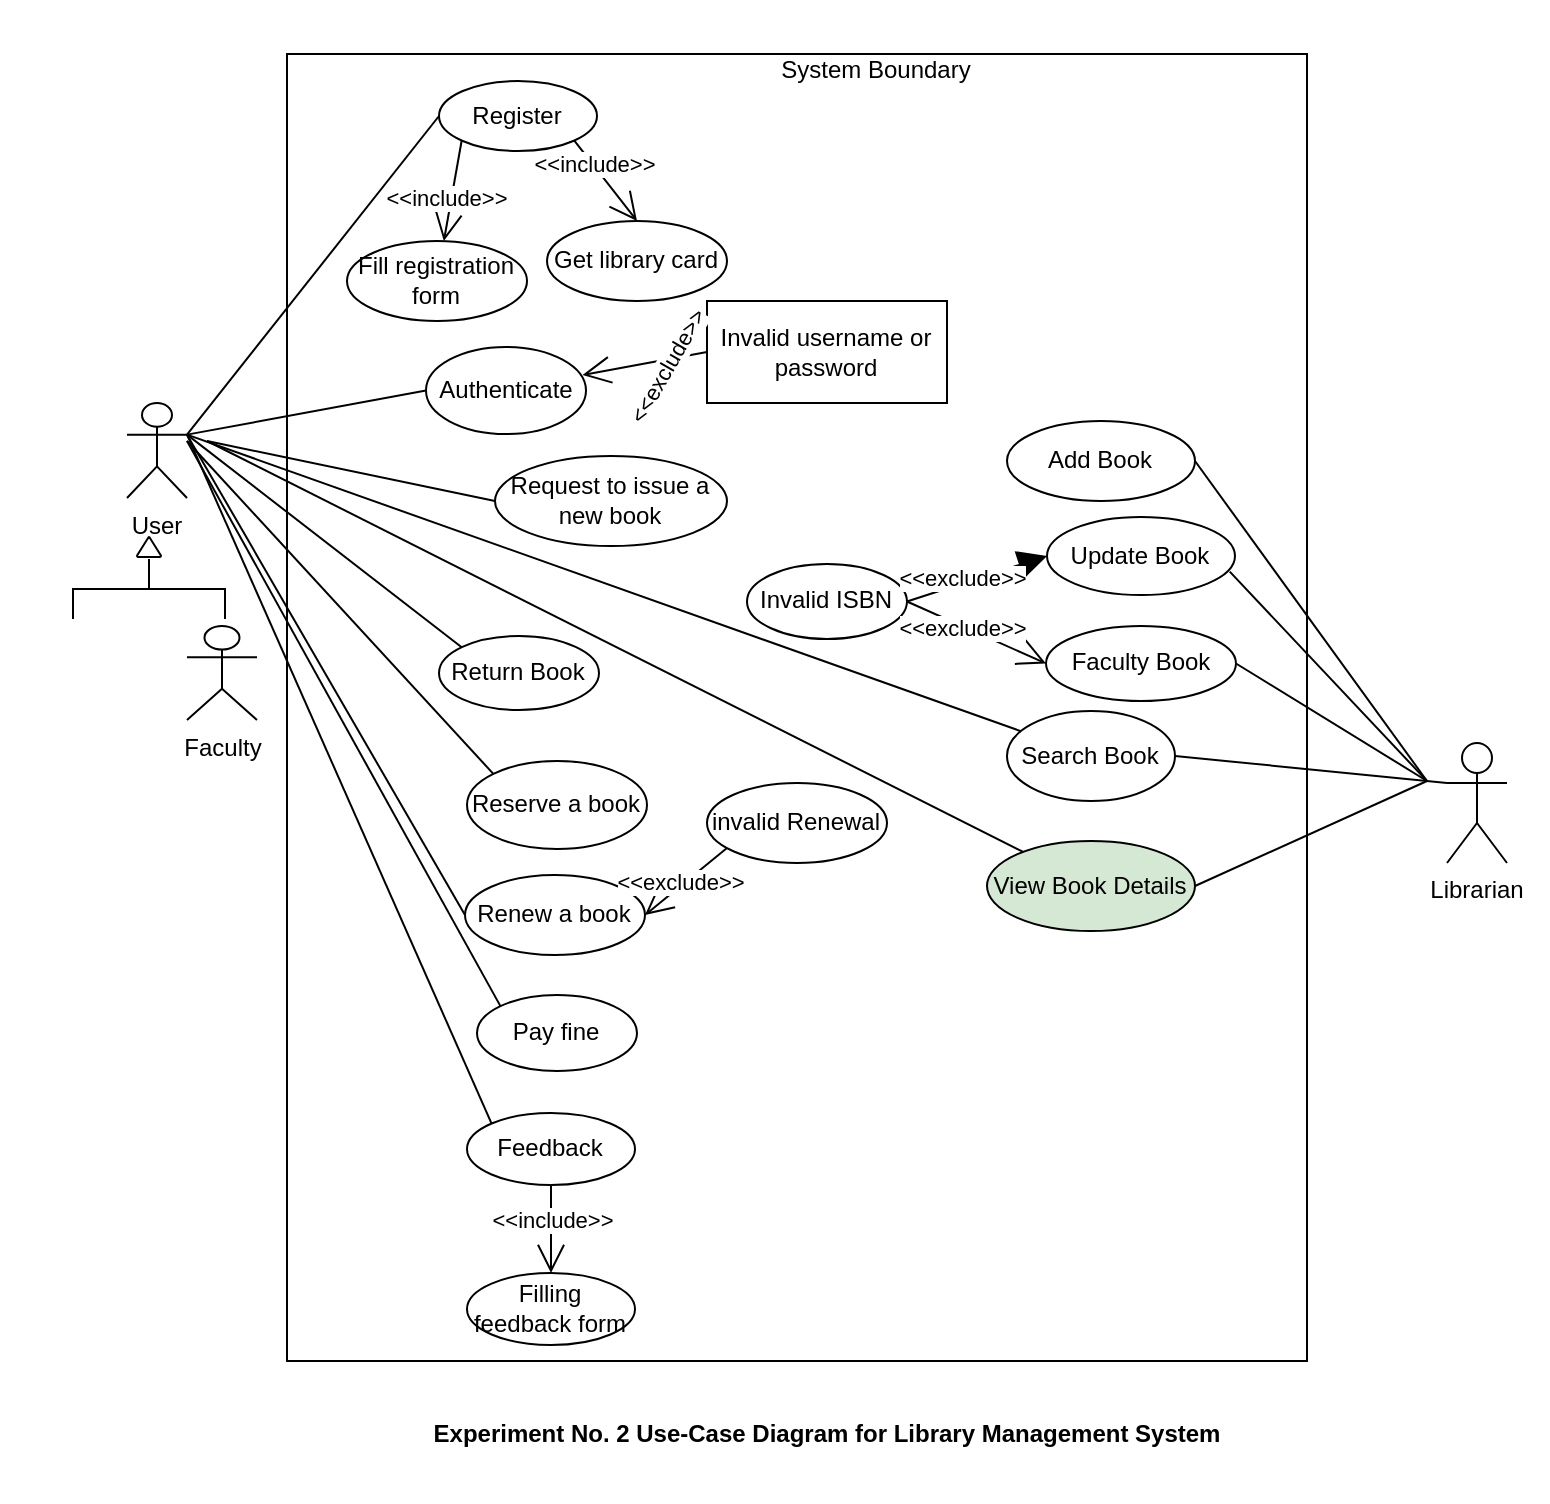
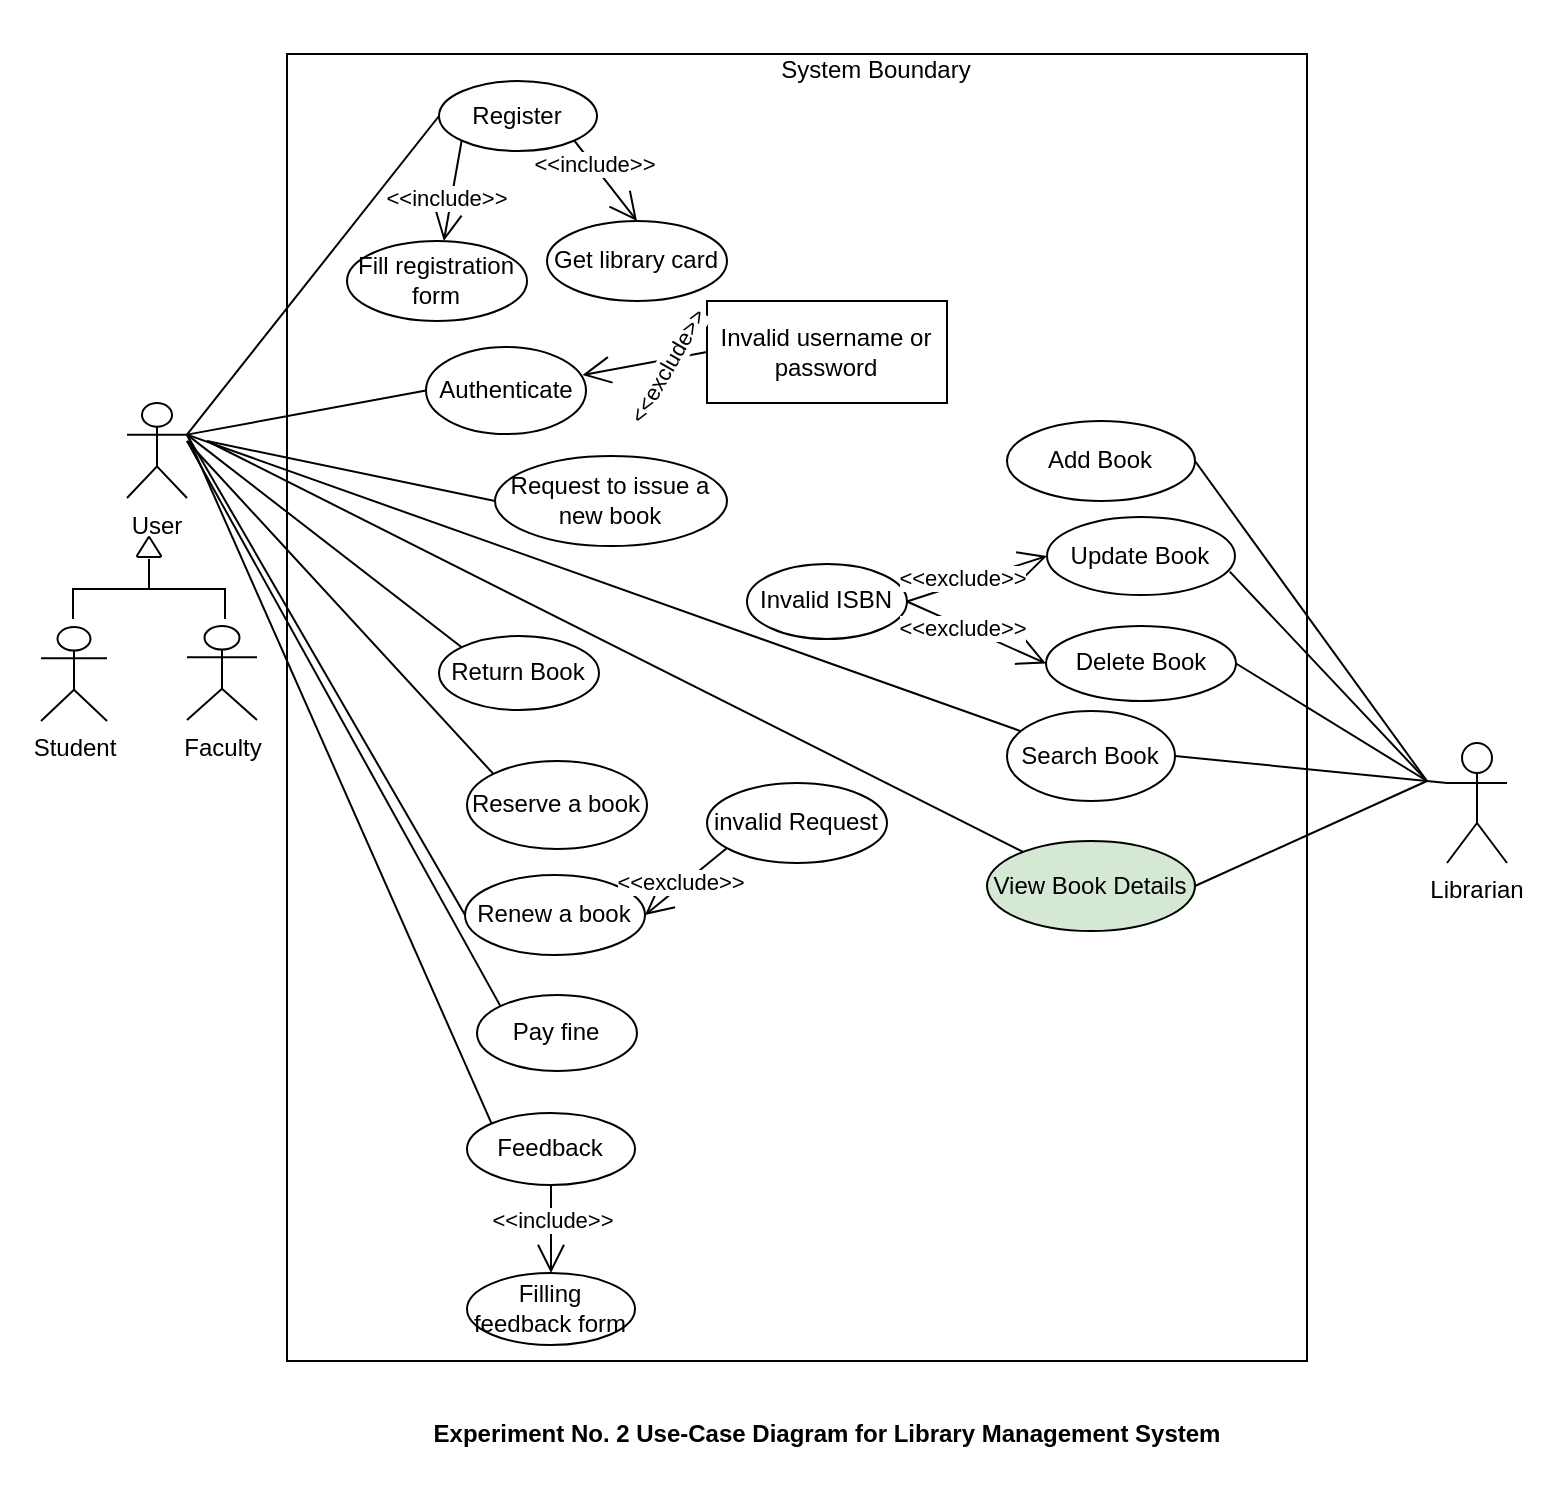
(1019, 565) -> (1029, 562)
(1142, 663) -> (1142, 663)
none -> (74, 674)
(797, 823) -> (797, 823)
